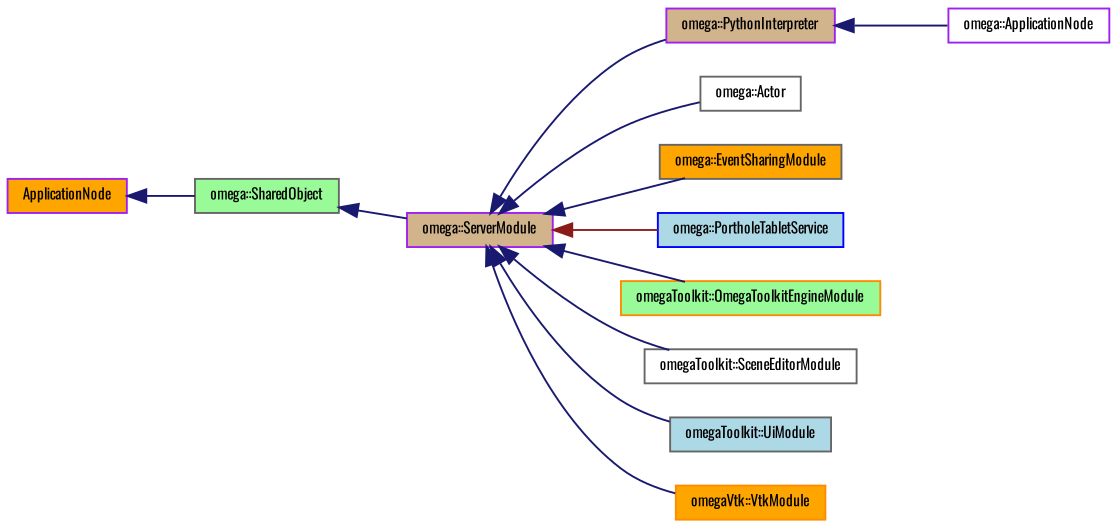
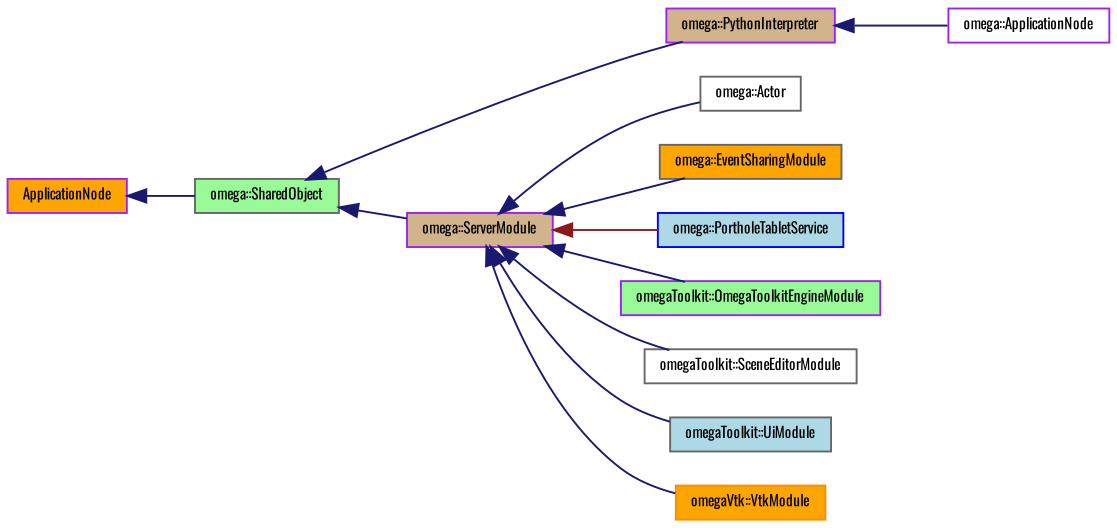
(570, 103) -> (502, 102)
(751, 298) -> (751, 298)
